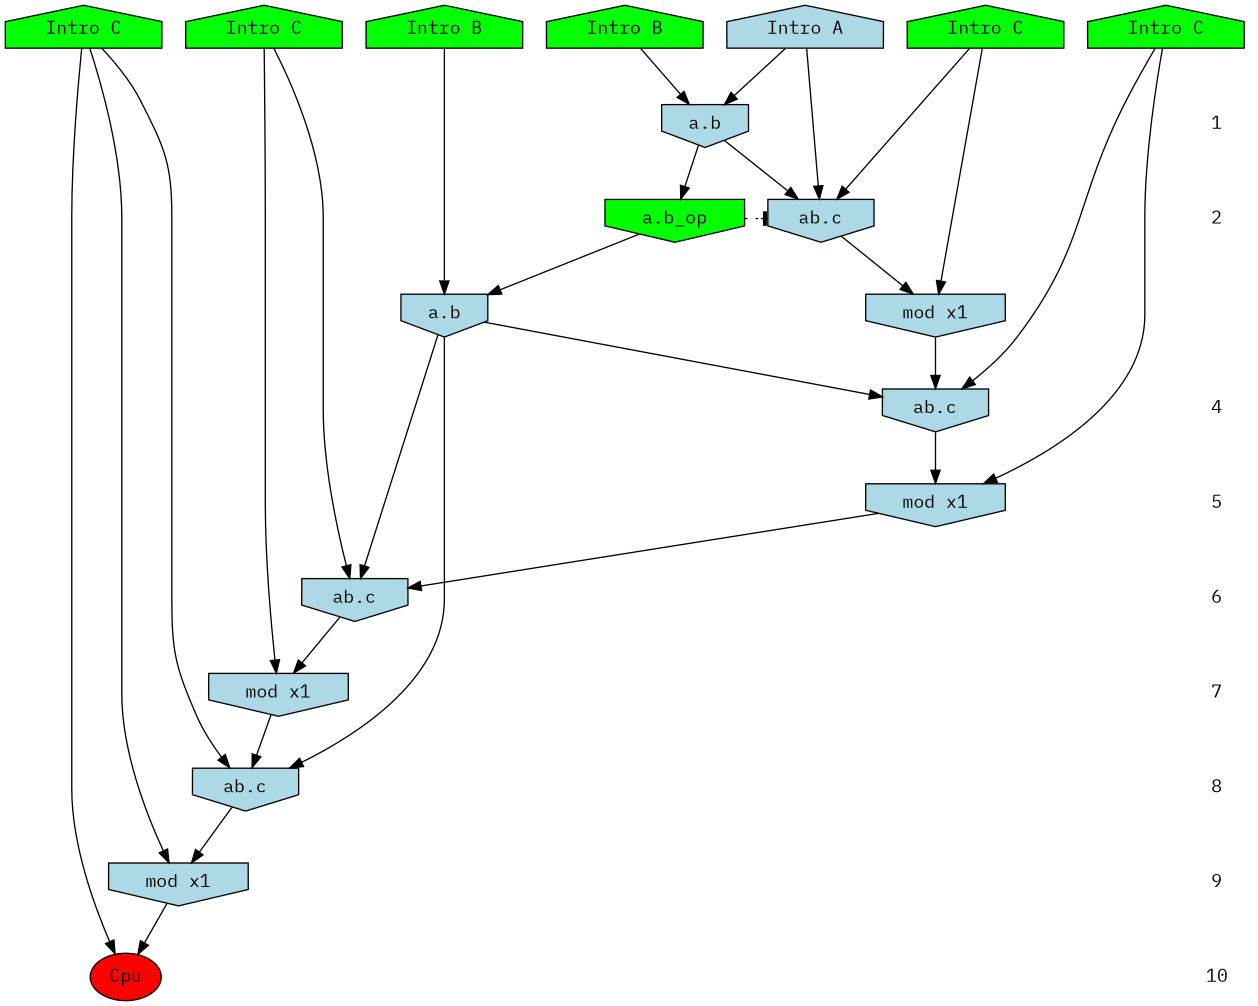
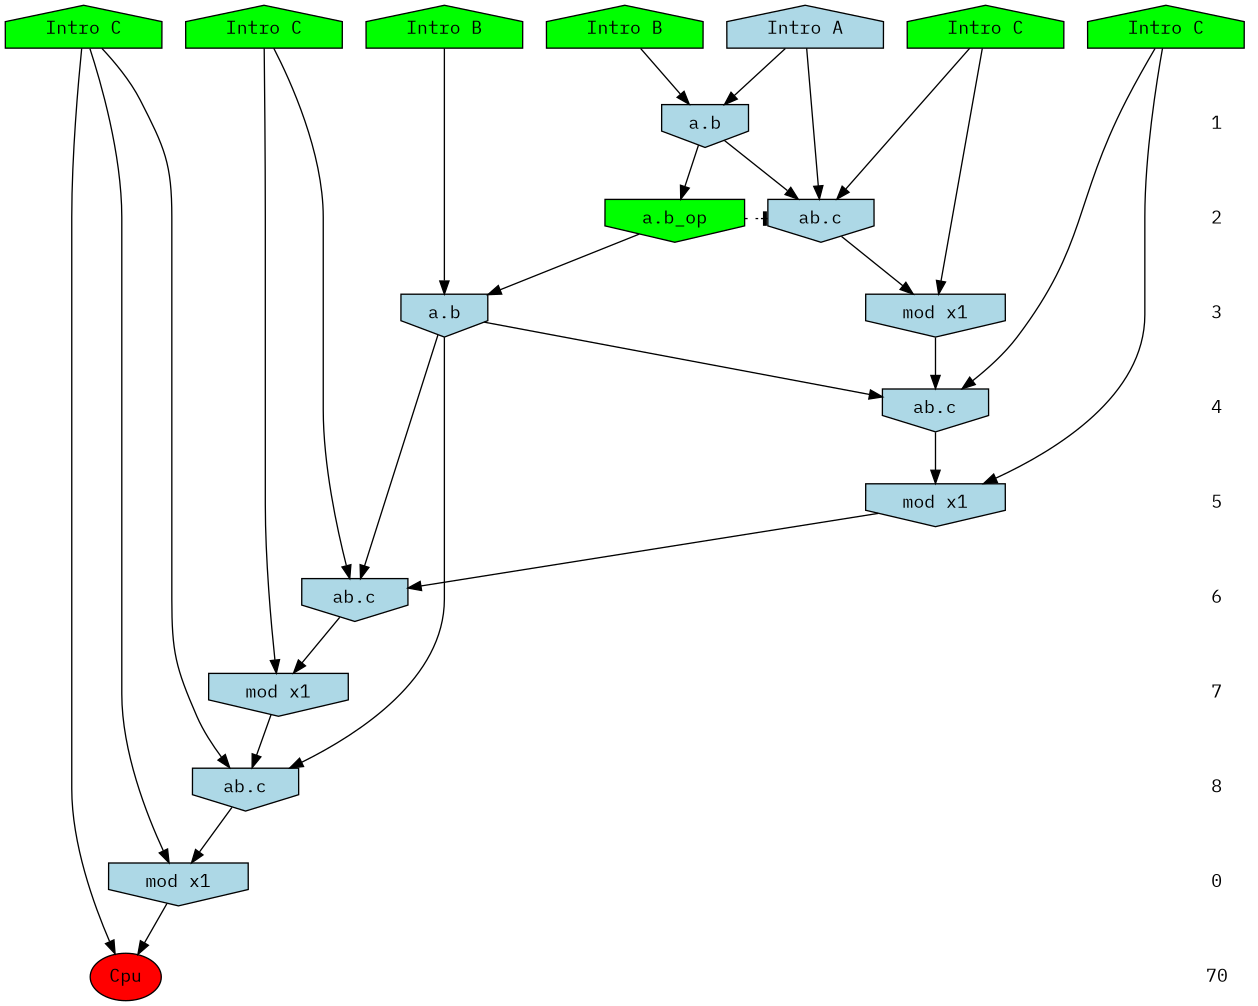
none -> (1217, 313)
(1217, 882) -> (1217, 882)
(1217, 977) -> (1217, 977)
